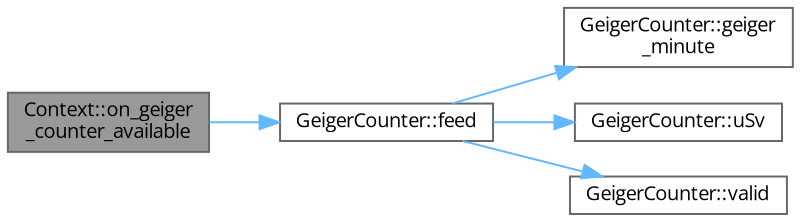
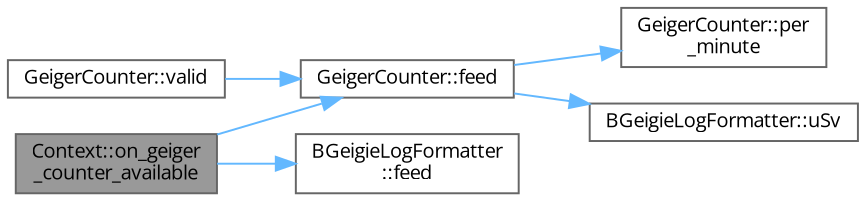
(678, 37) -> (724, 37)
(678, 122) -> (724, 122)
(523, 156) -> (253, 79)
none -> (407, 164)
